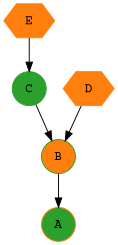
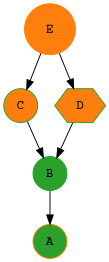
(29, 21) -> (50, 29)
none -> (65, 67)
(29, 89) -> (21, 106)
(89, 89) -> (80, 106)
(58, 157) -> (50, 174)
